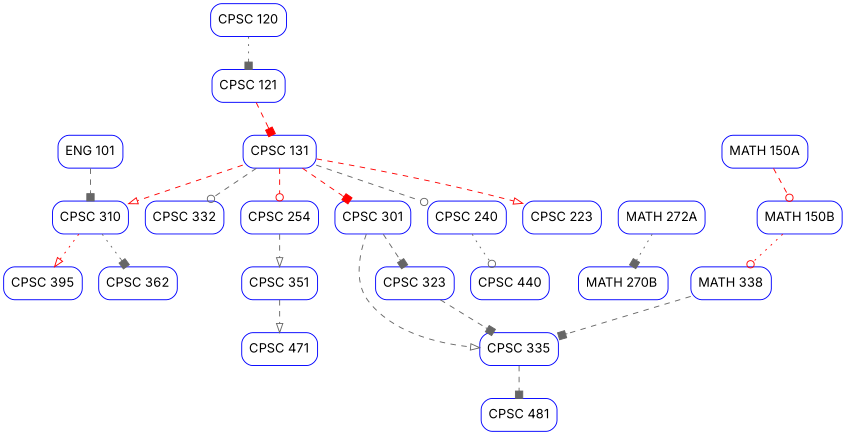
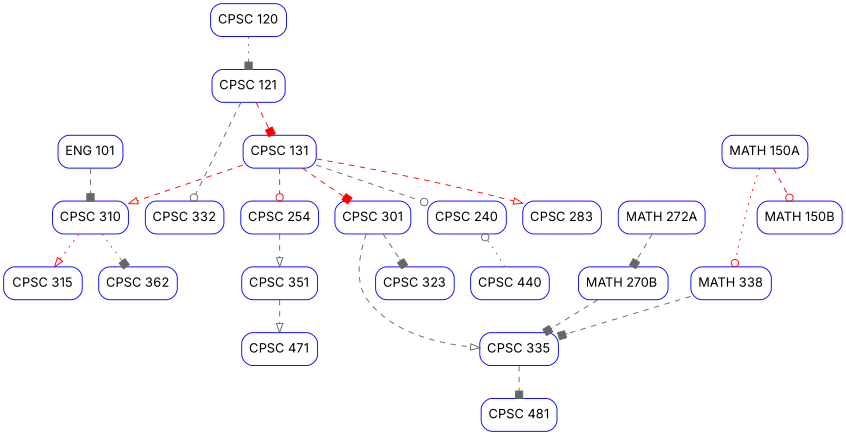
(235, 183) -> (218, 148)
(562, 218) -> (562, 218)
(645, 247) -> (645, 247)
(481, 248) -> (497, 253)
(768, 248) -> (746, 213)
(43, 283) -> (43, 283)
(463, 314) -> (575, 314)
